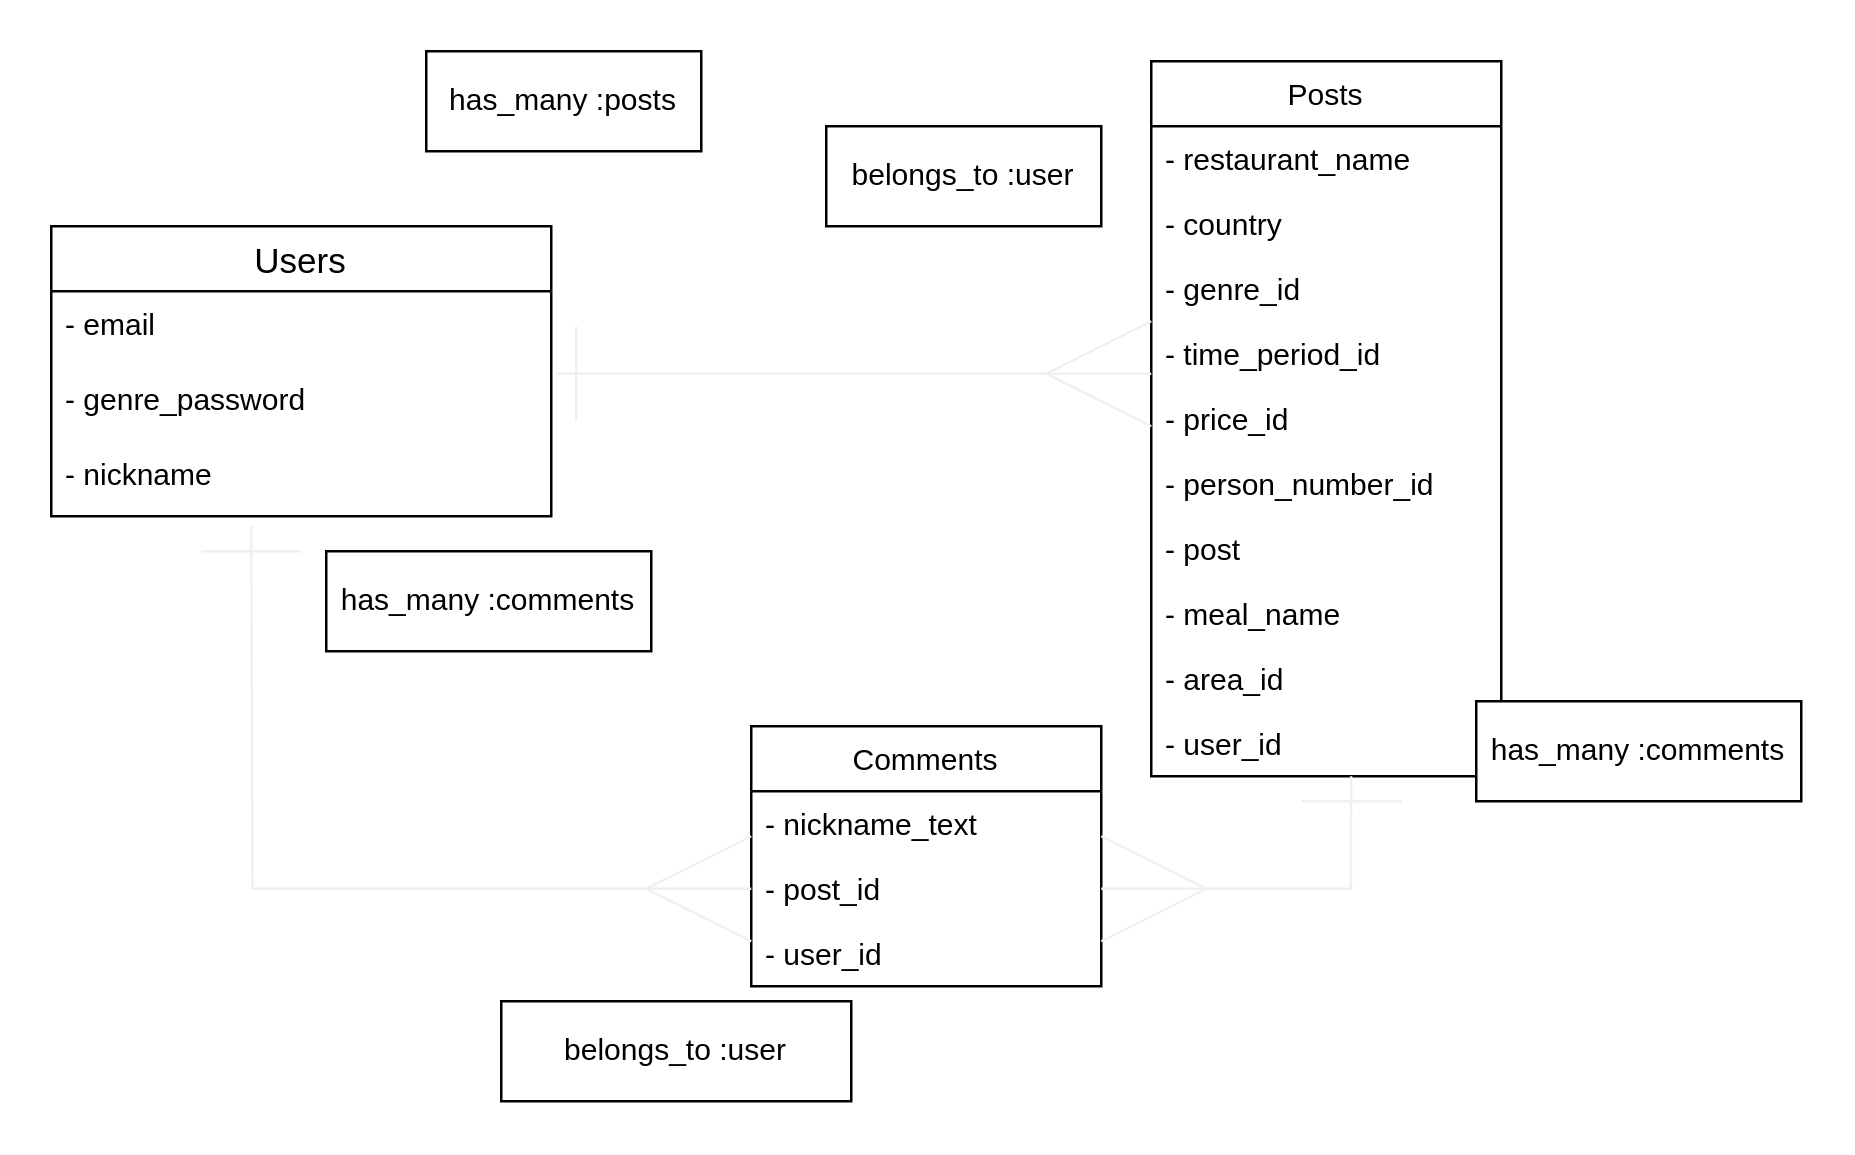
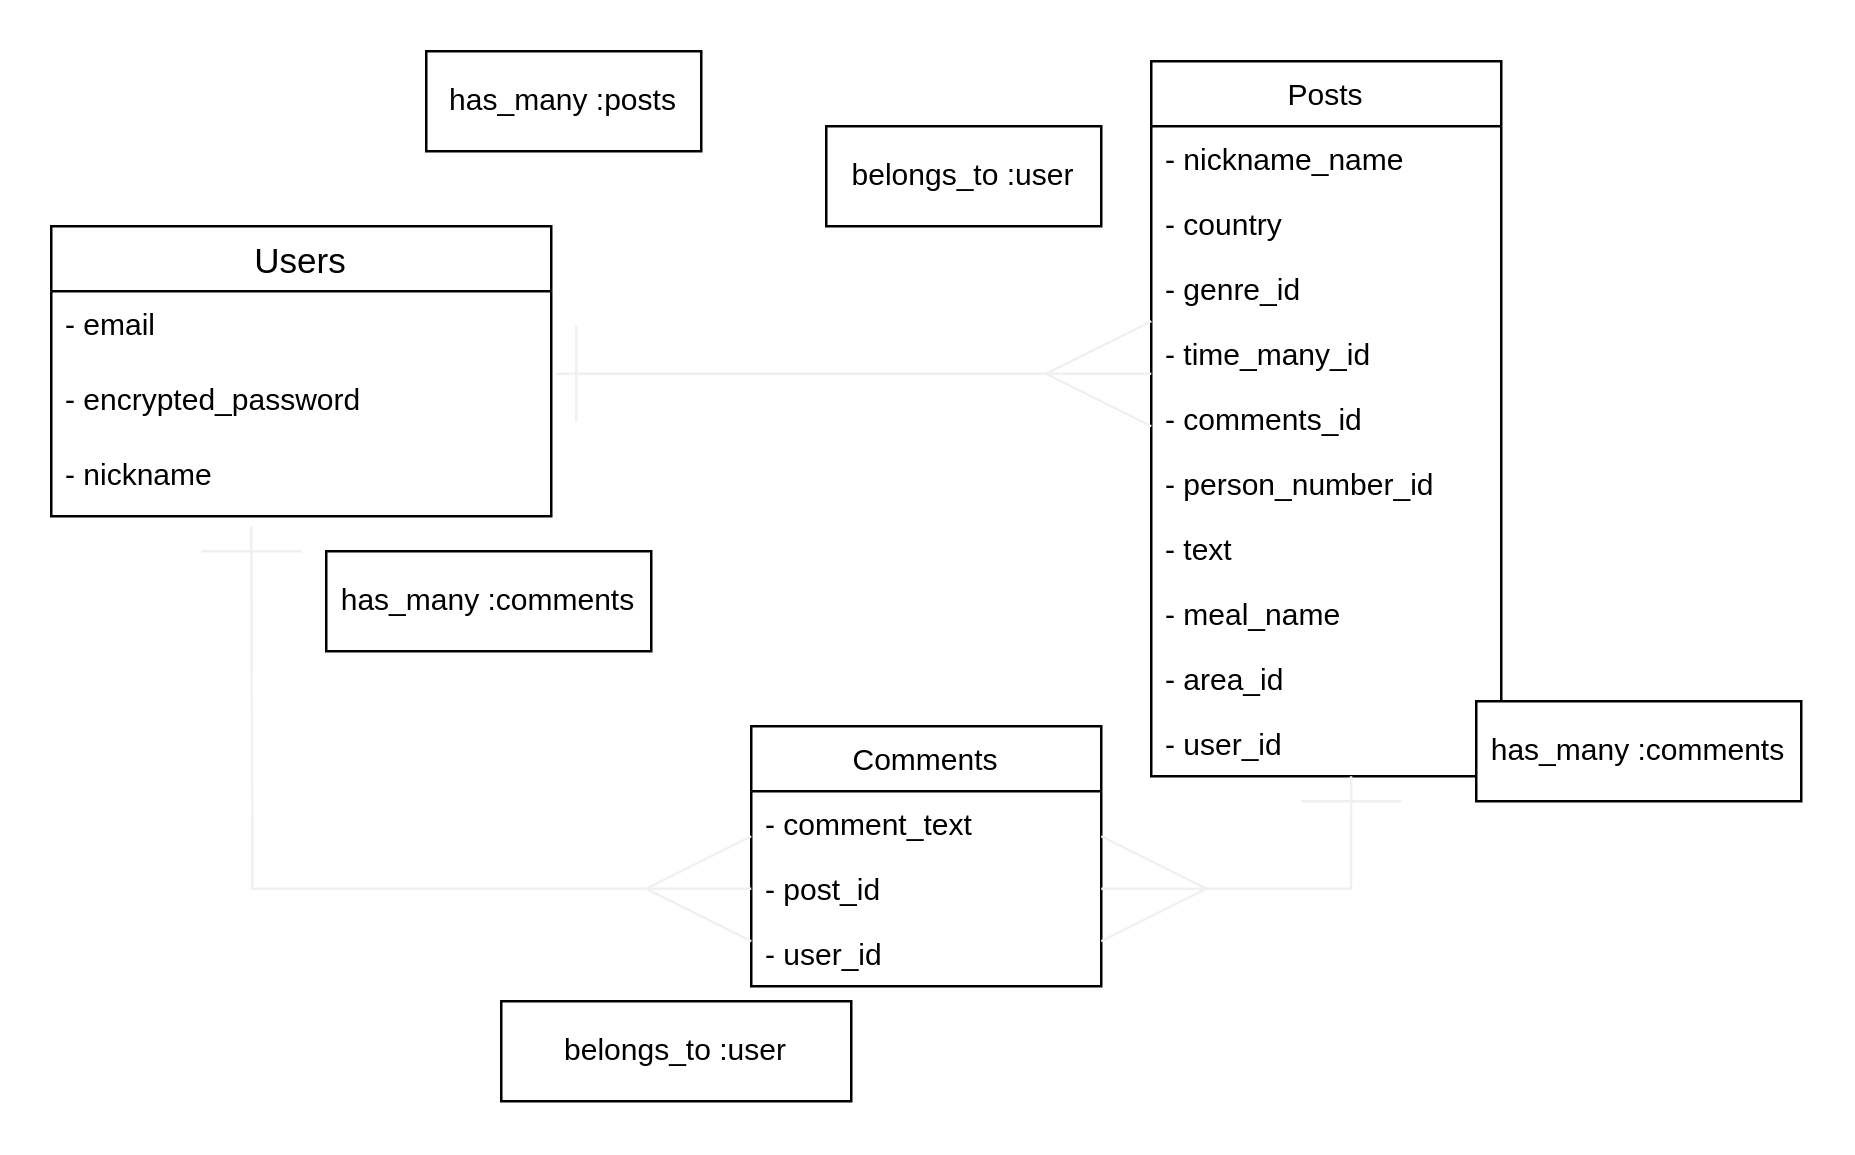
(1304, 160) -> (1283, 160)
(1288, 355) -> (1275, 355)
(196, 400) -> (229, 400)
(1237, 420) -> (1266, 420)
(1212, 550) -> (1212, 550)
(883, 825) -> (879, 825)
